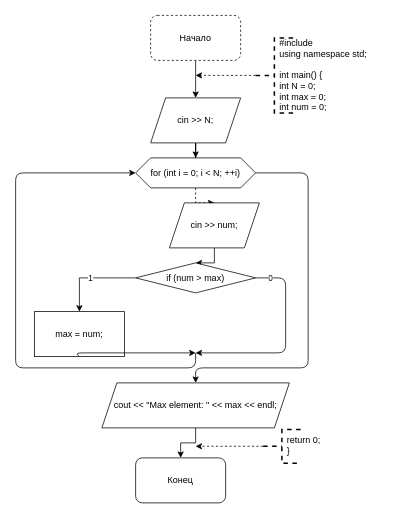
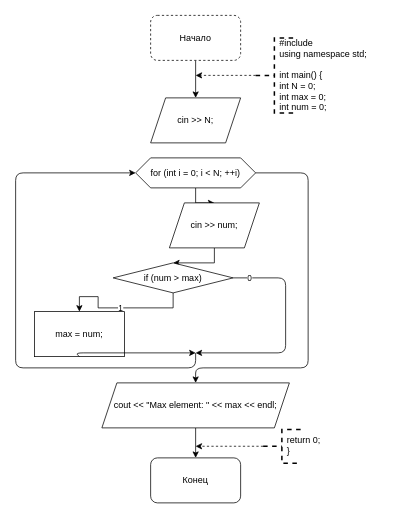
(195, 153) -> none
(195, 195) -> (195, 195)
(195, 278) -> (173, 278)
(180, 480) -> (195, 480)
